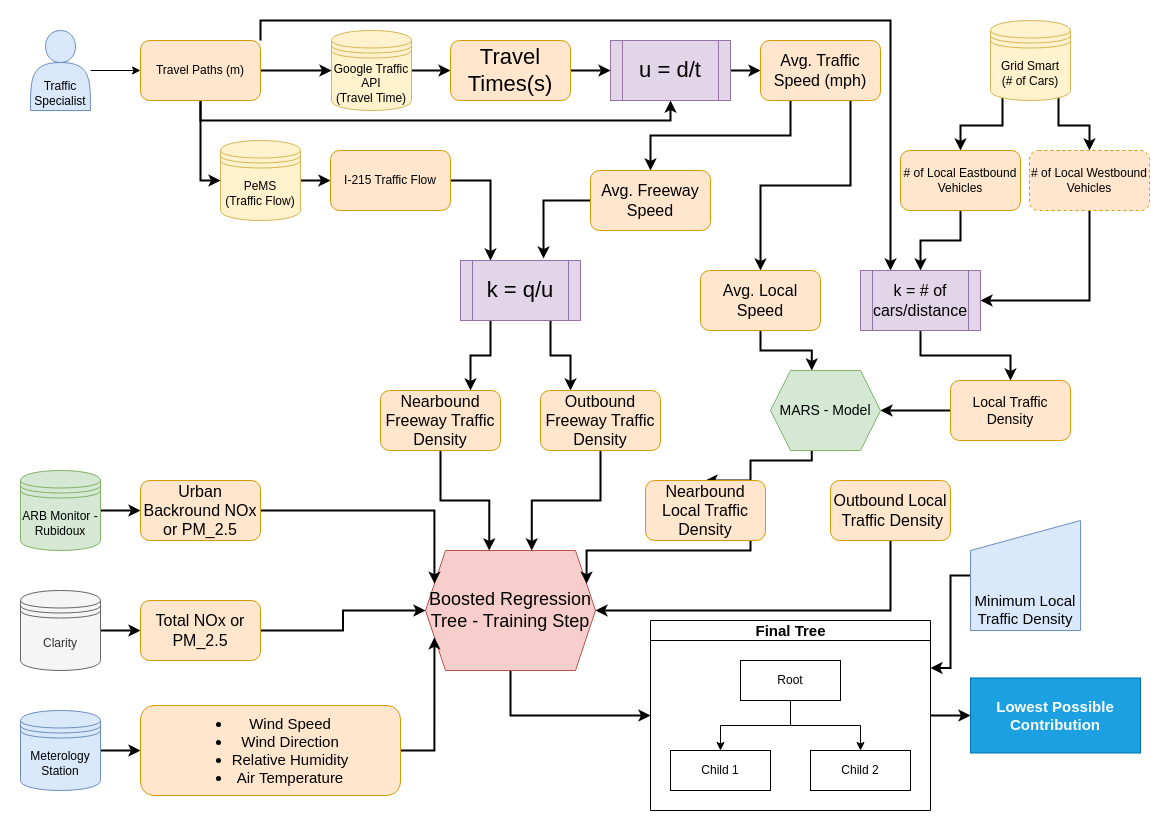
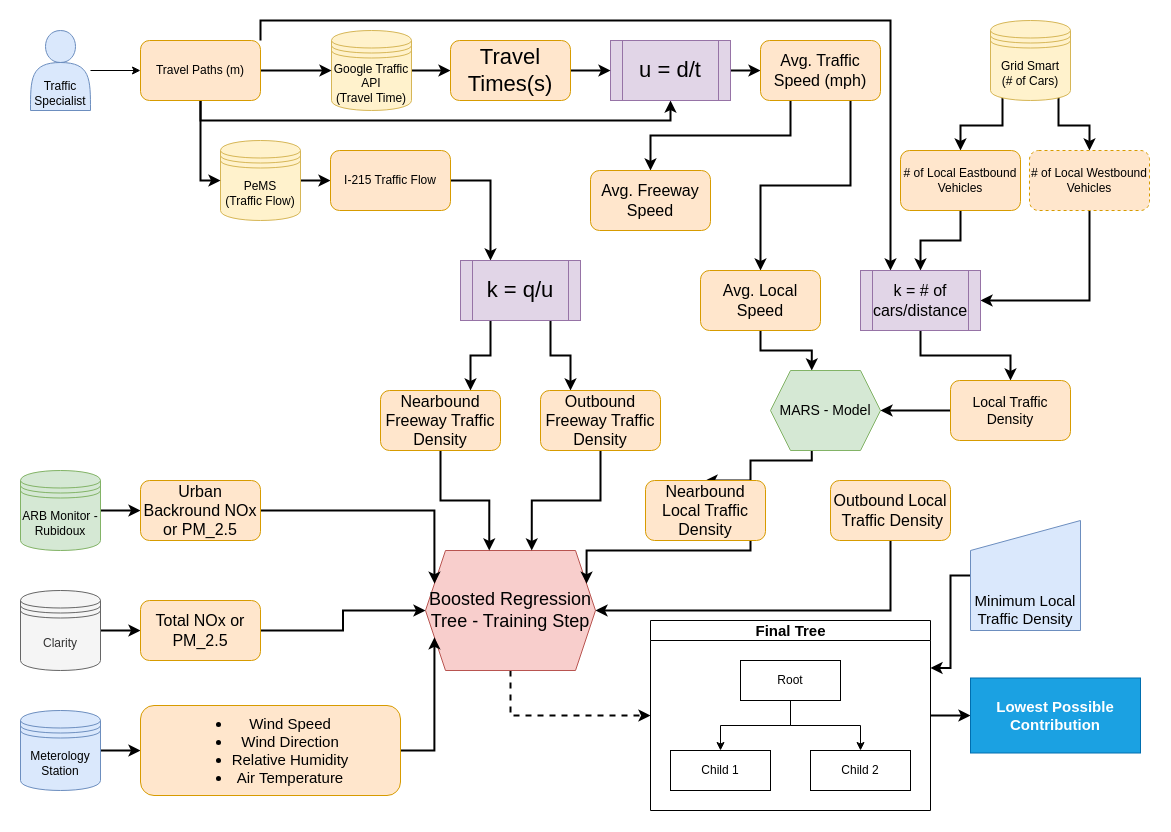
(544, 202) -> none
(556, 716) -> (556, 716)
